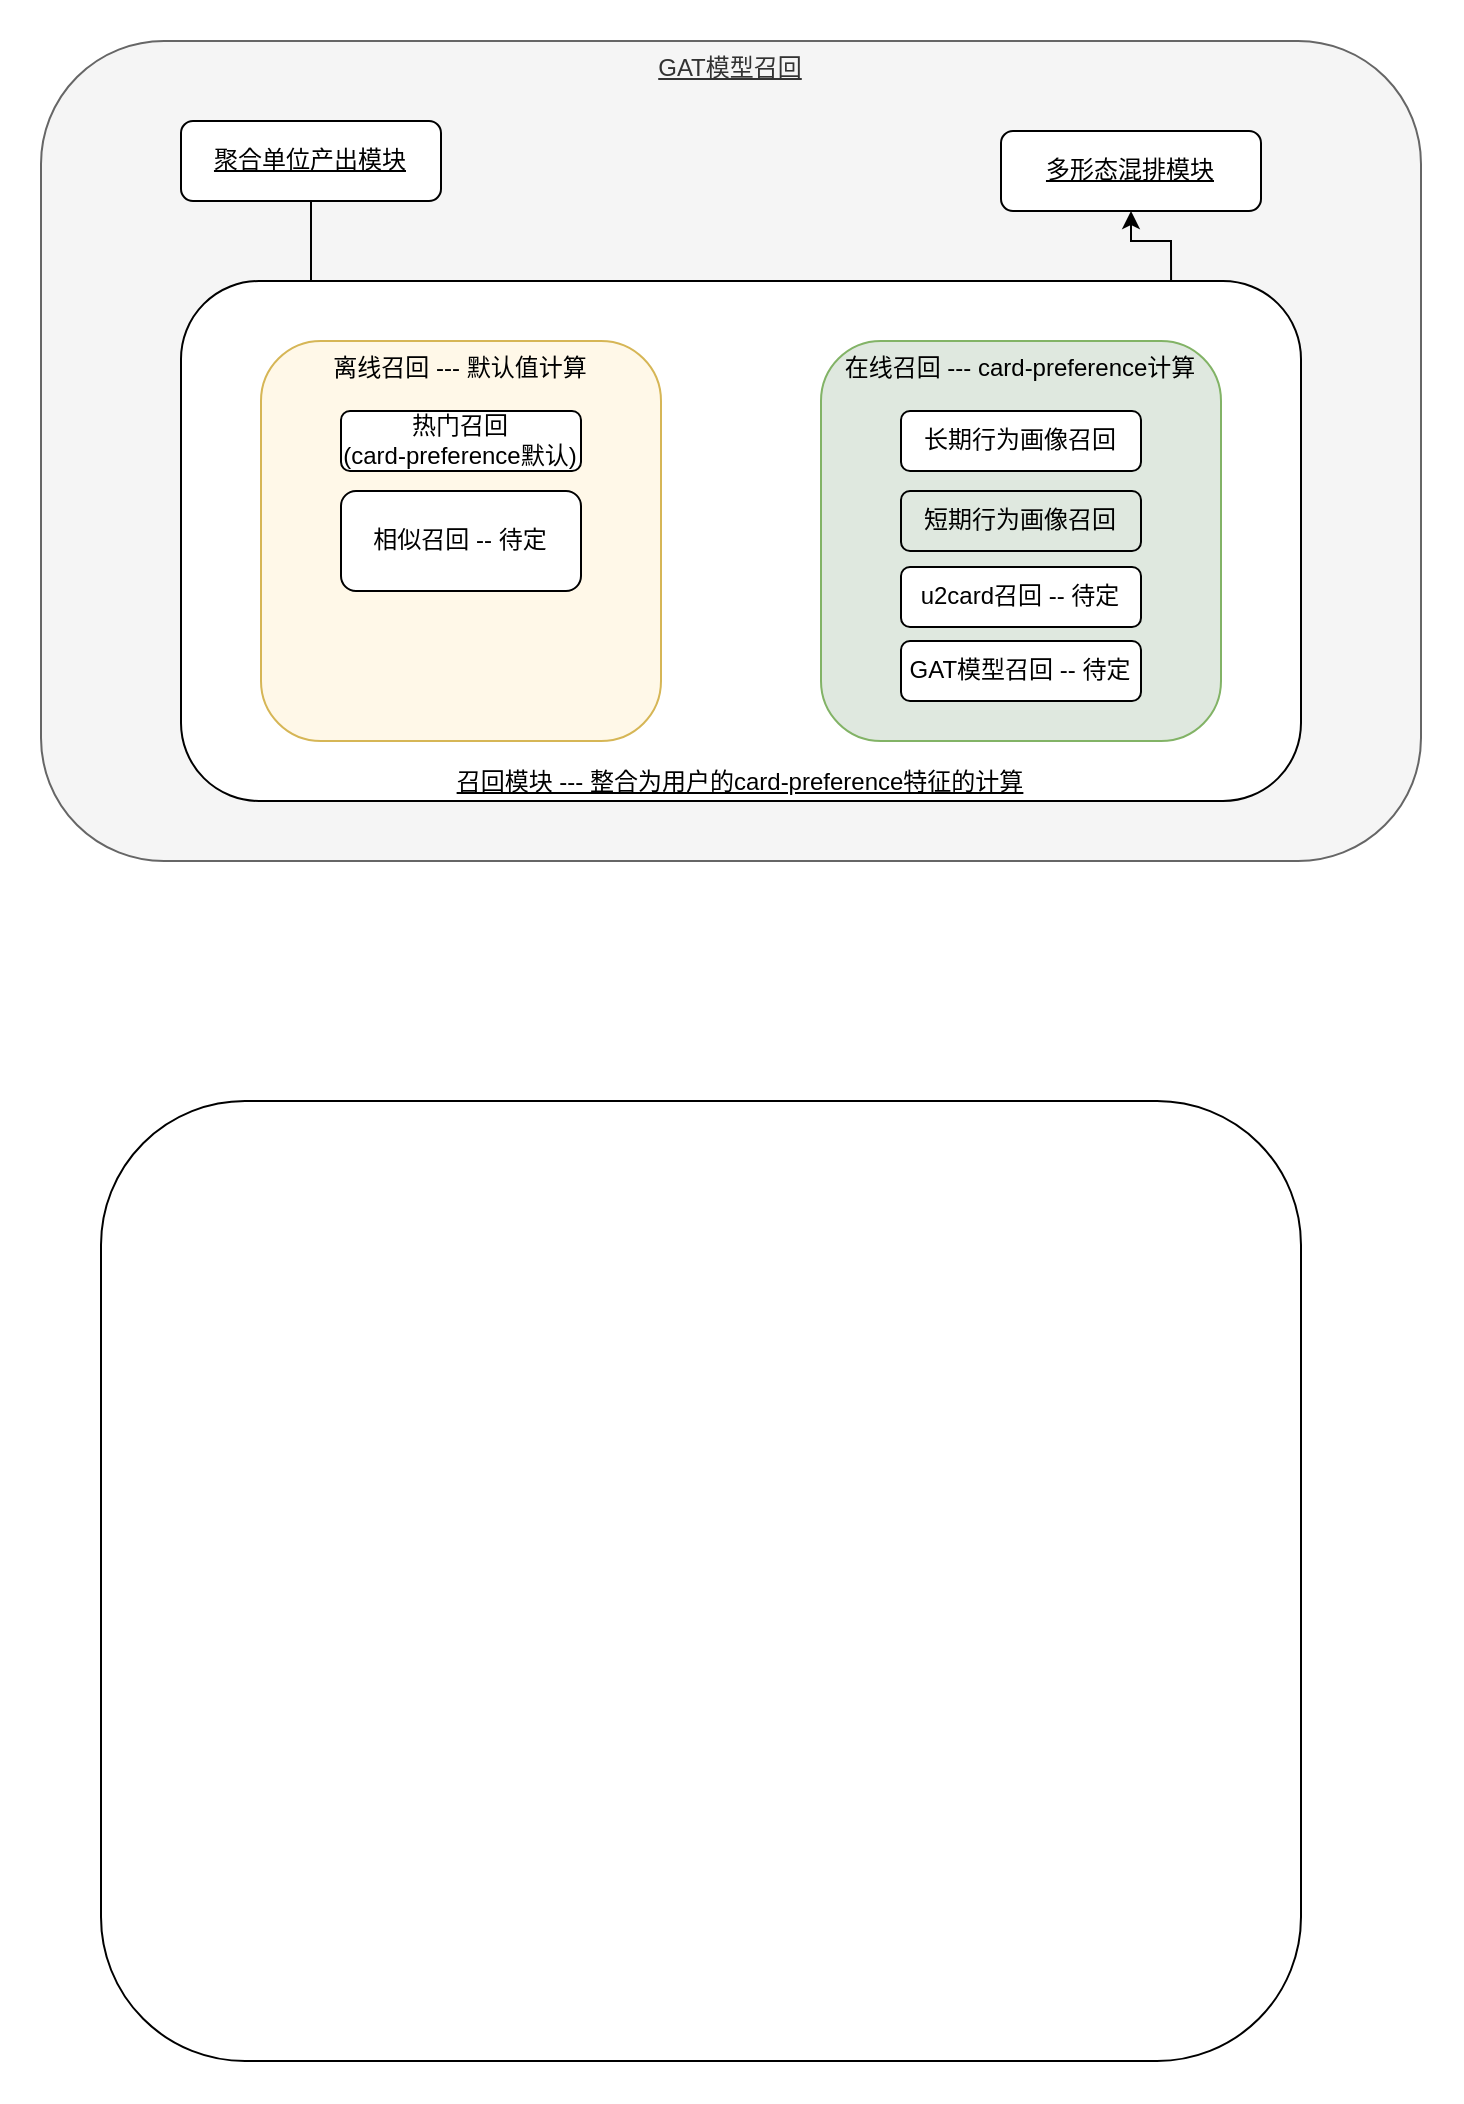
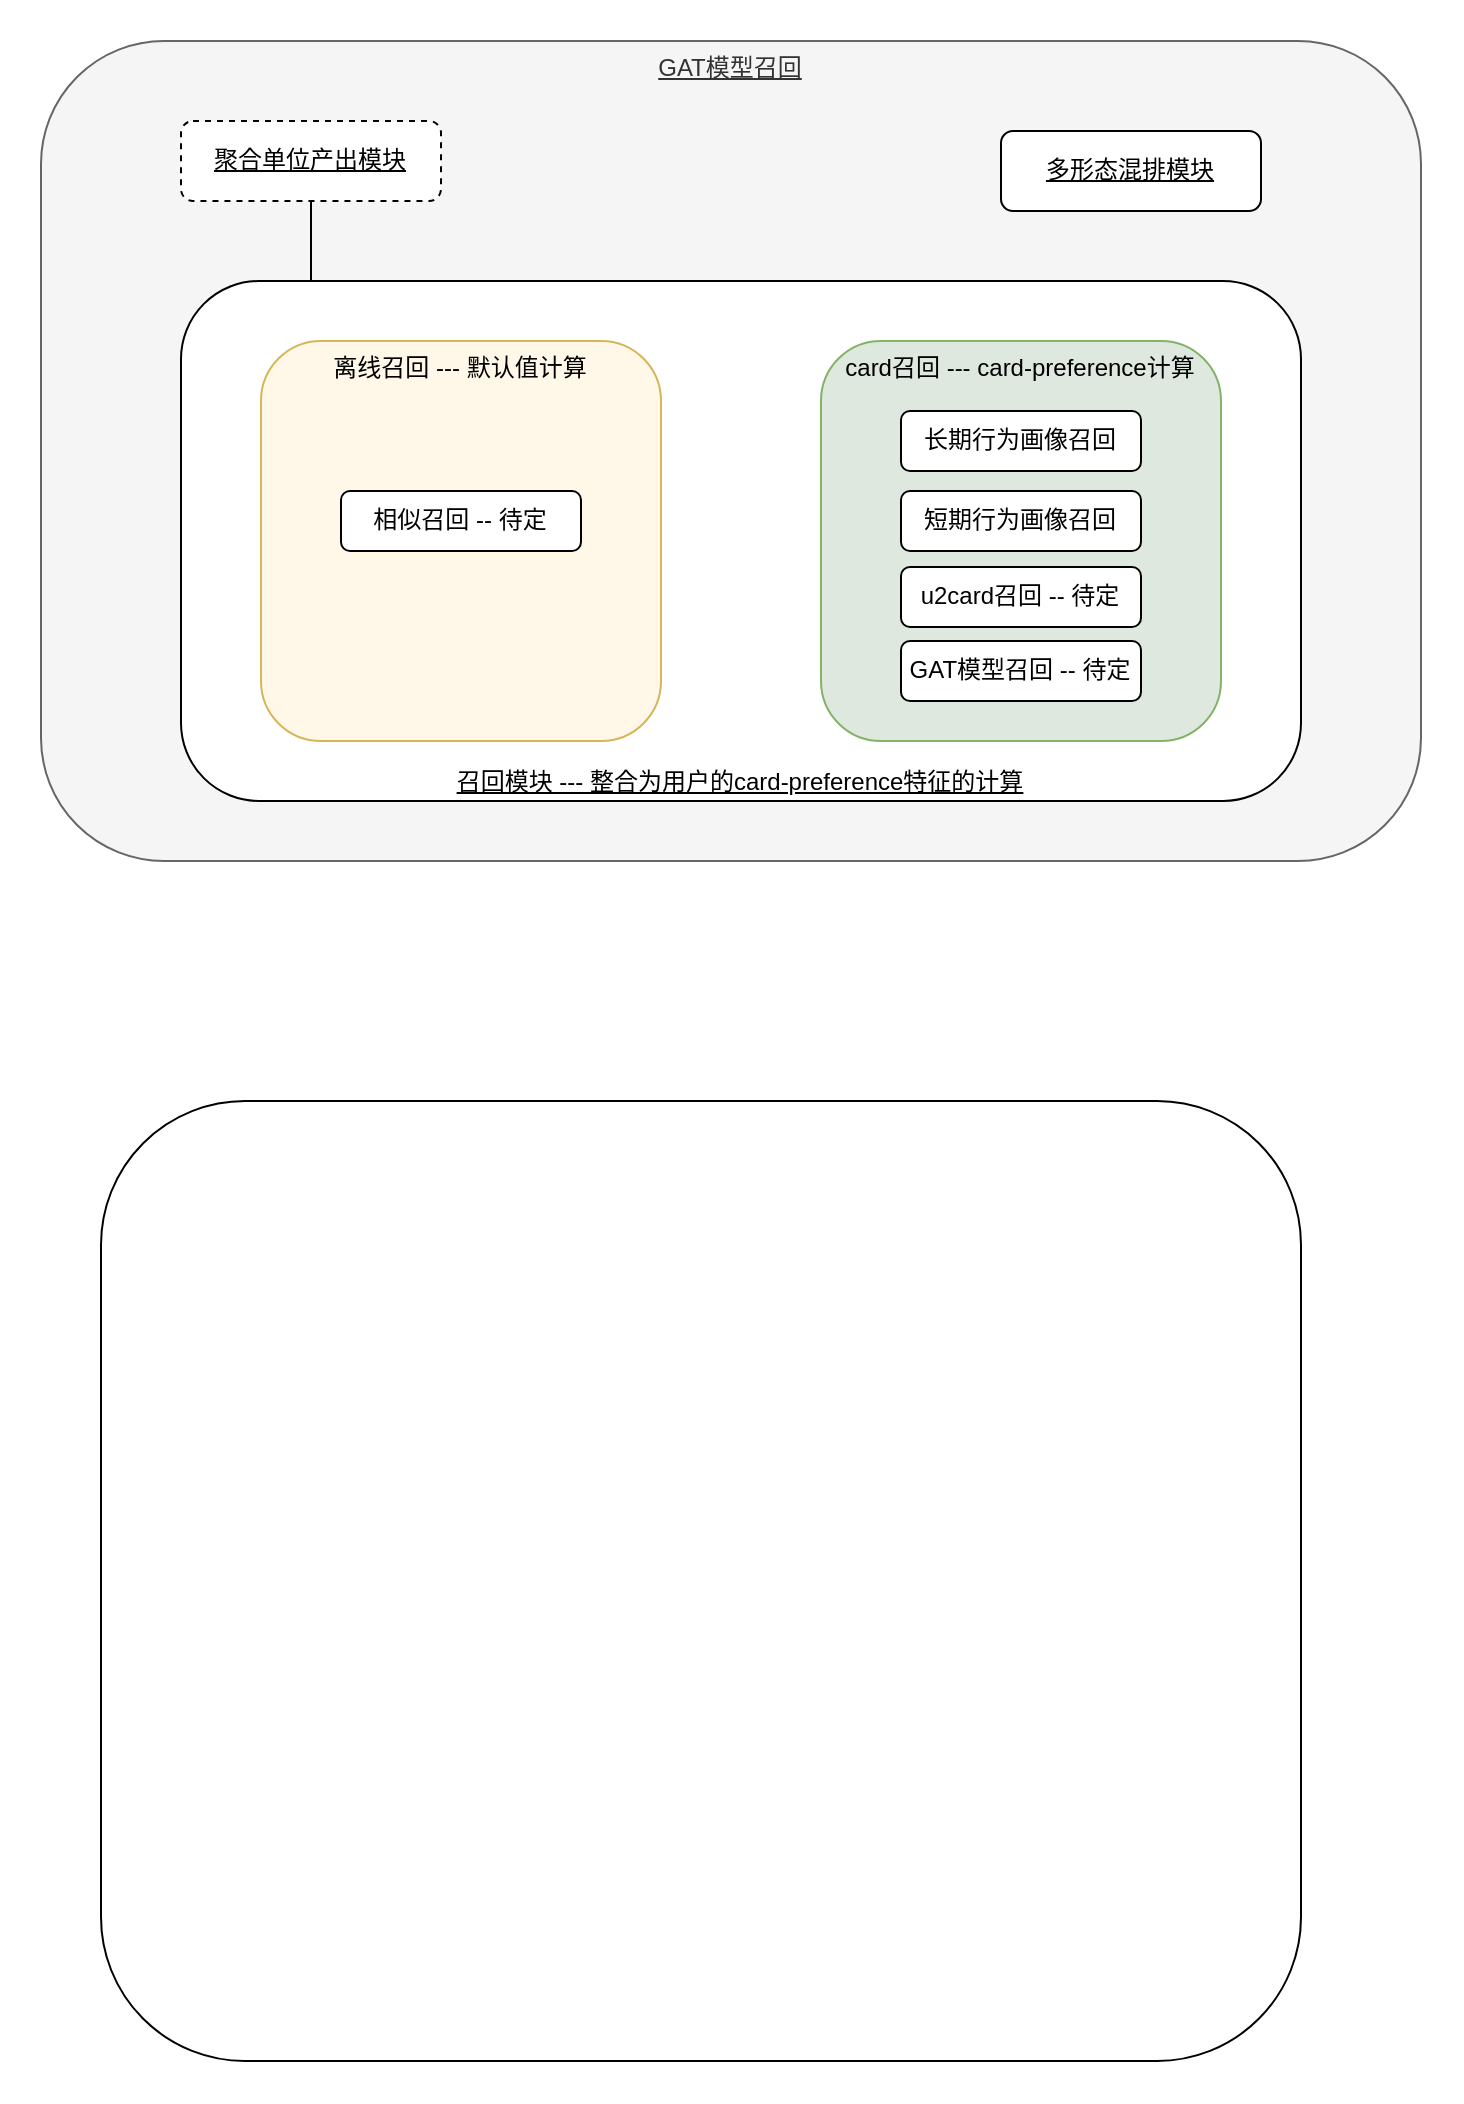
(311, 161) -> (311, 161)
(1162, 241) -> none
(1021, 384) -> (1021, 384)
(461, 441) -> none
(1021, 521) -> (1021, 521)
(461, 541) -> (461, 521)
